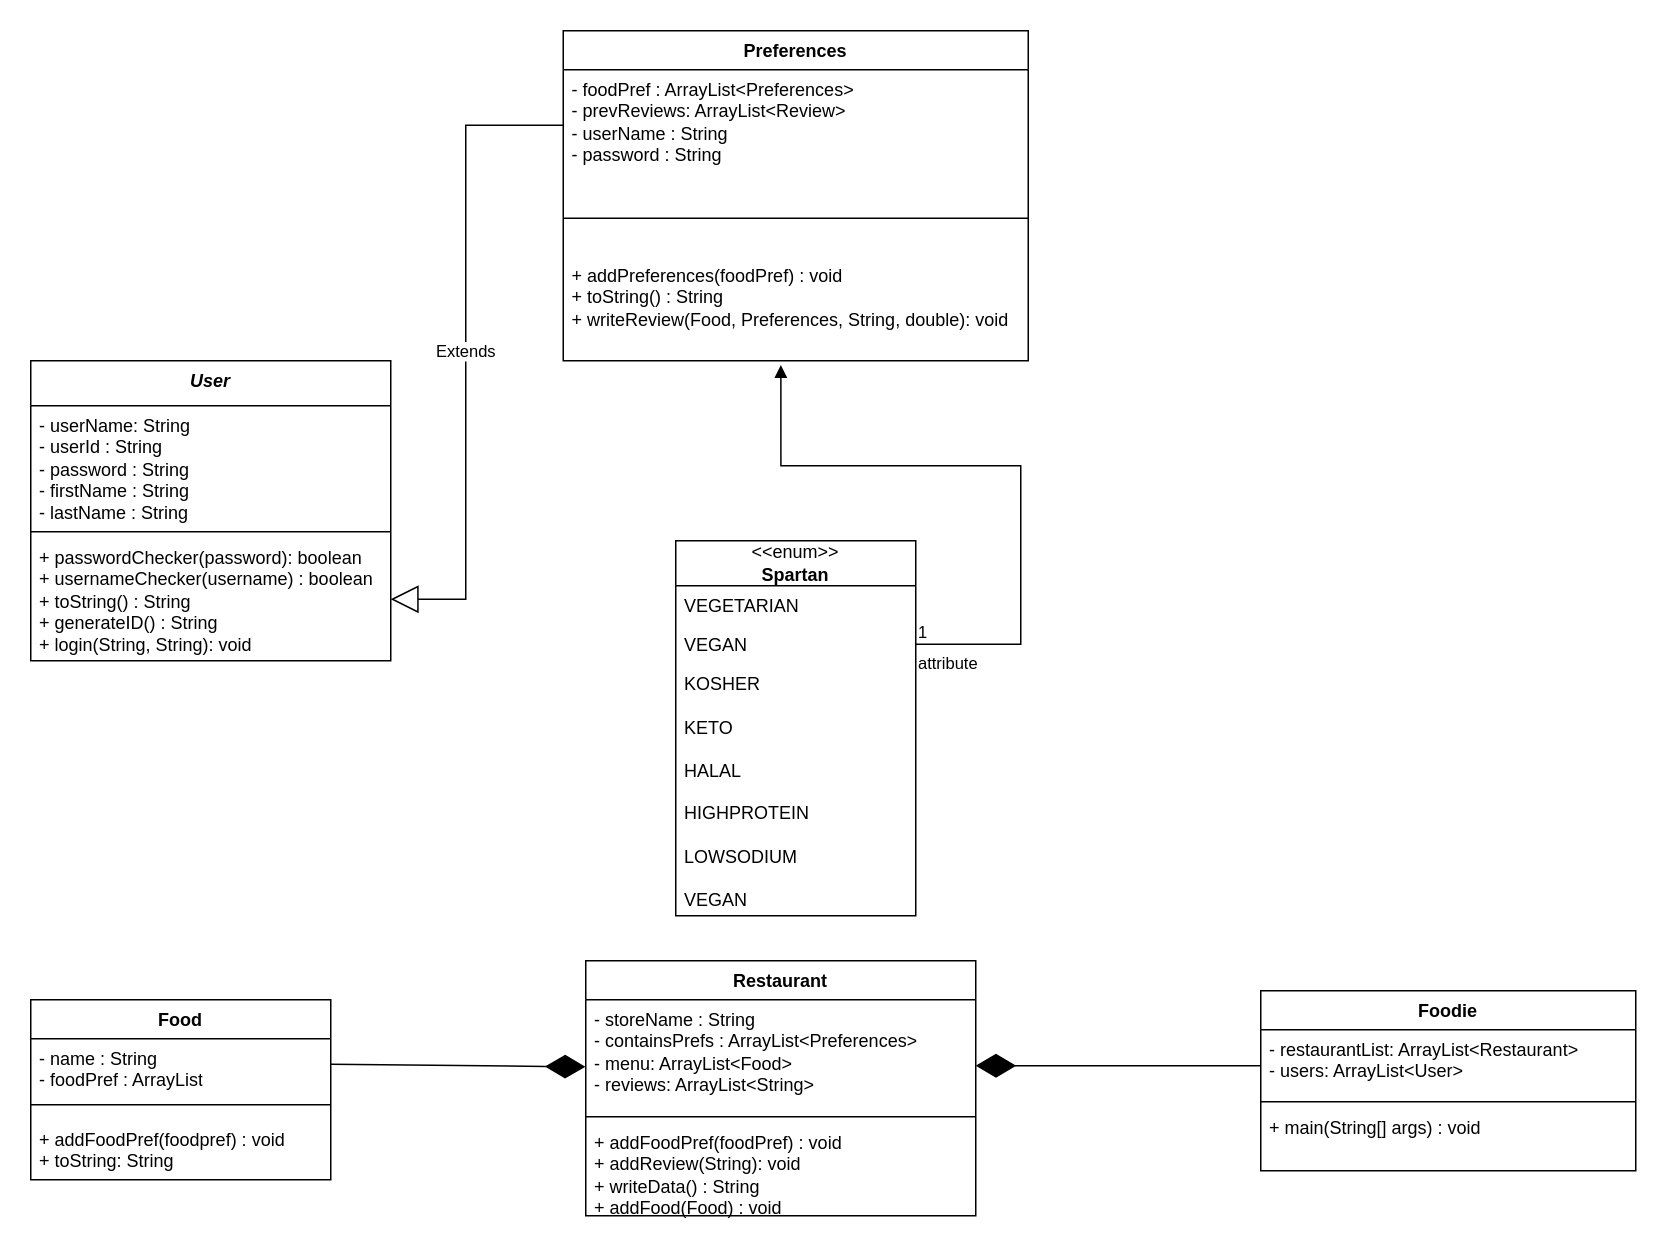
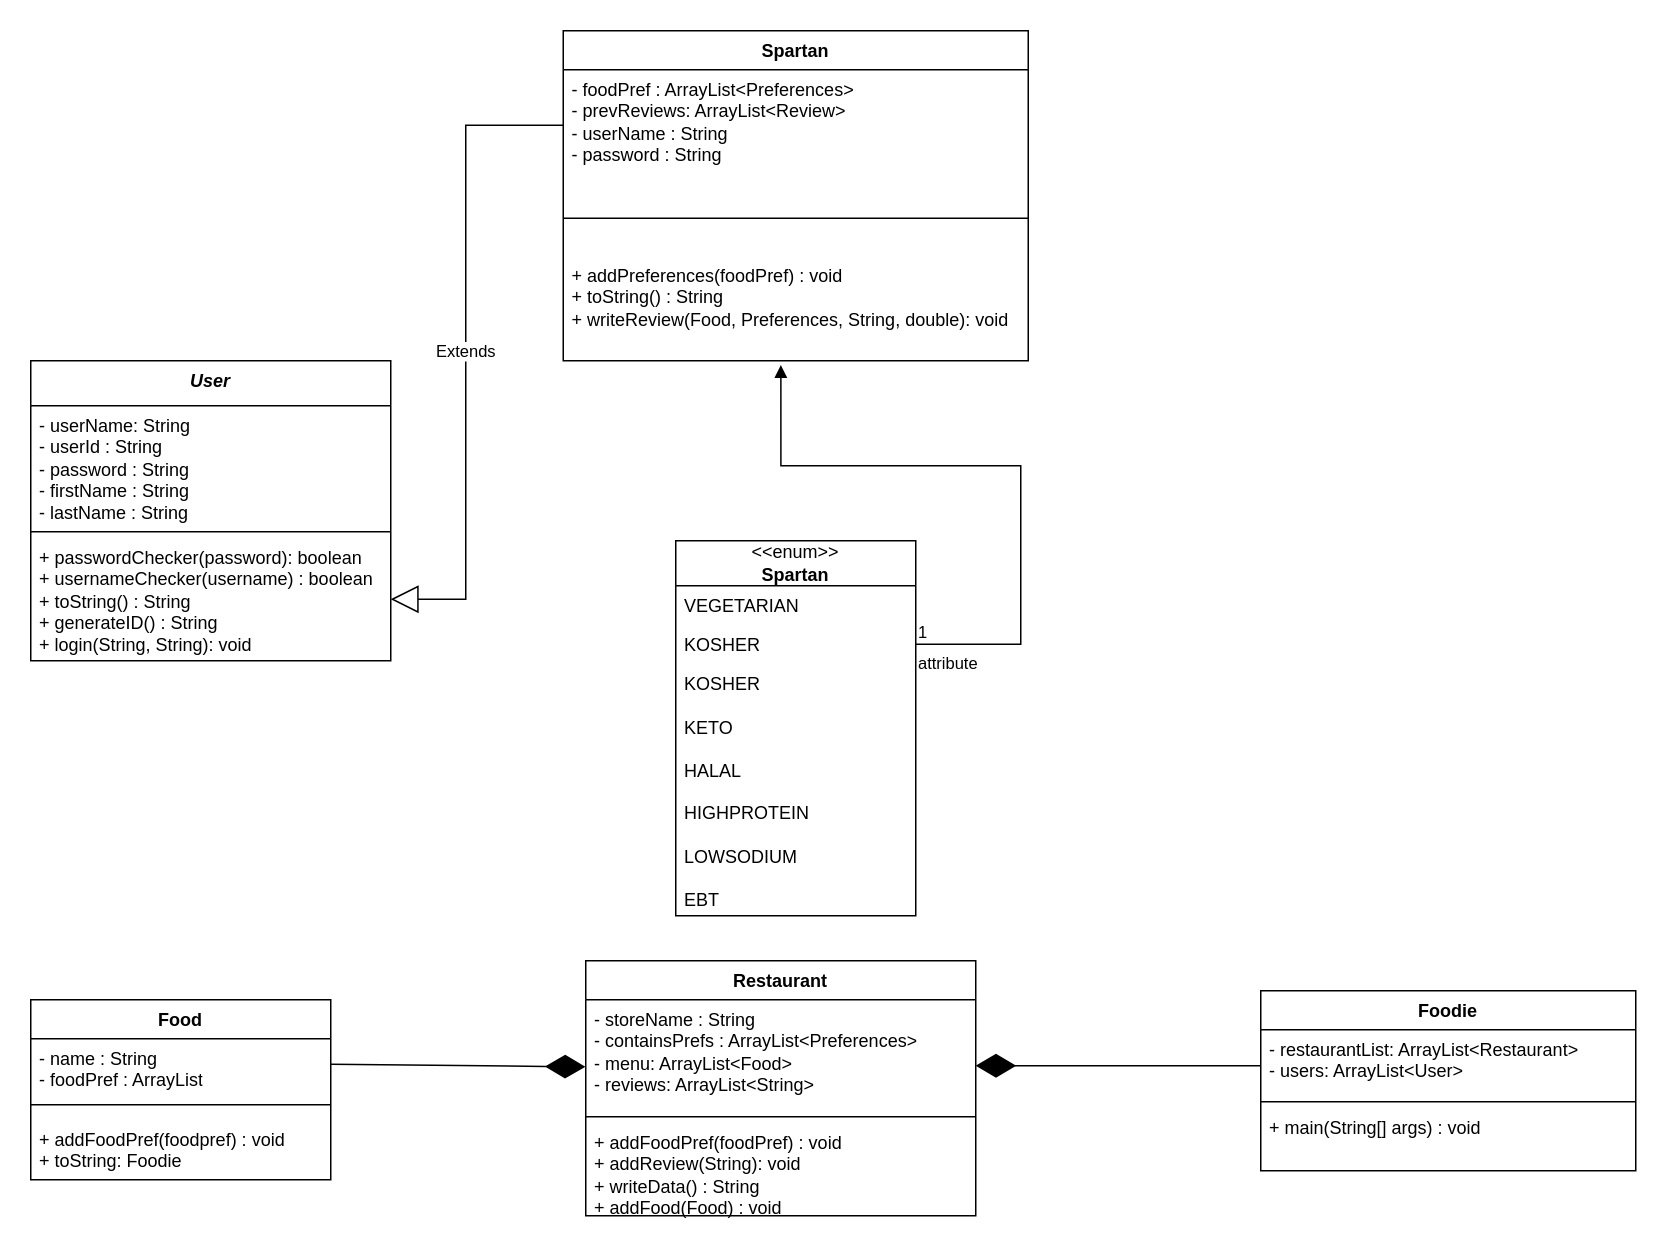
(796, 52) -> (796, 52)
(710, 646) -> (715, 646)
(740, 739) -> (740, 739)
(179, 1152) -> (179, 1152)
